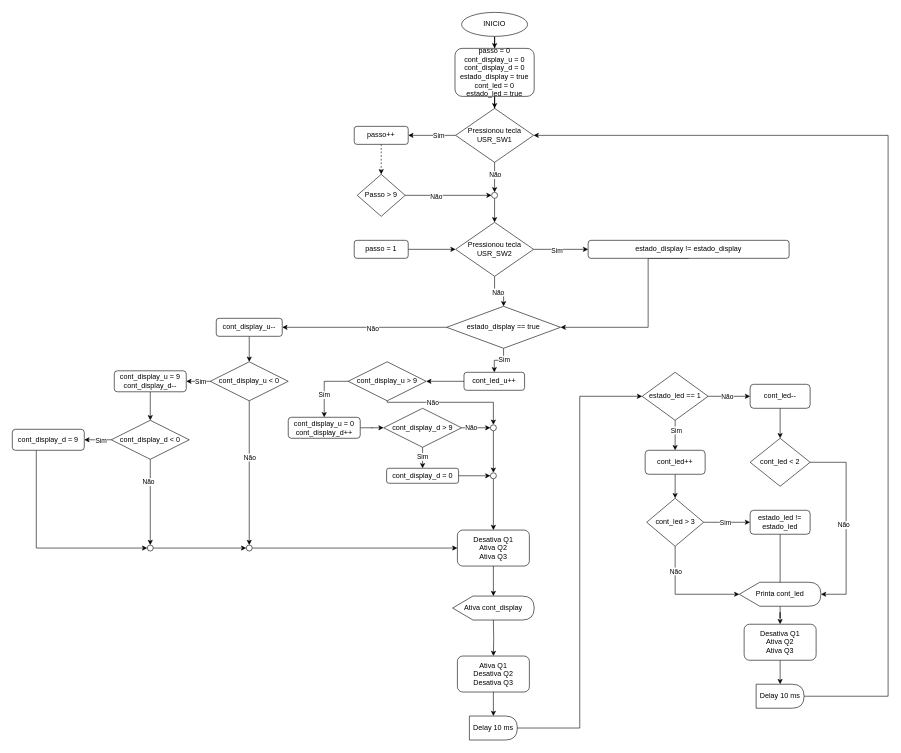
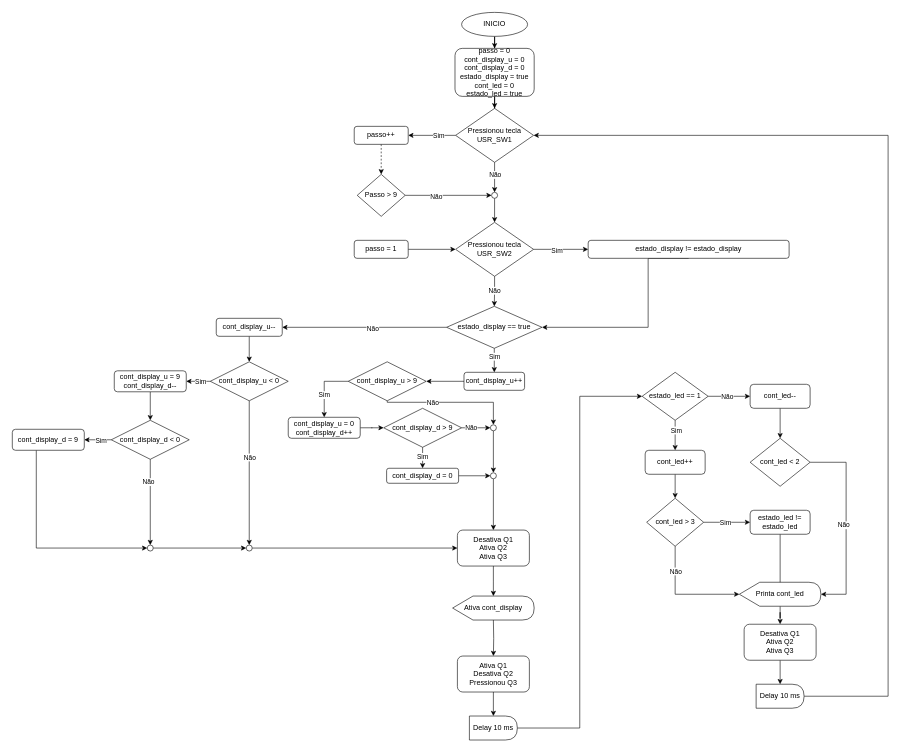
(504, 327) -> (494, 327)
(494, 381) -> (494, 381)
(494, 674) -> (494, 674)
